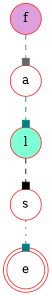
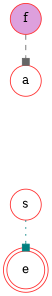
(26, 143) -> none
